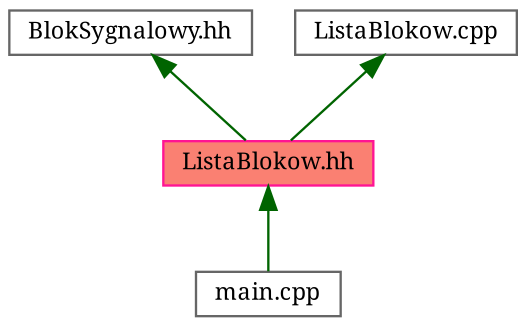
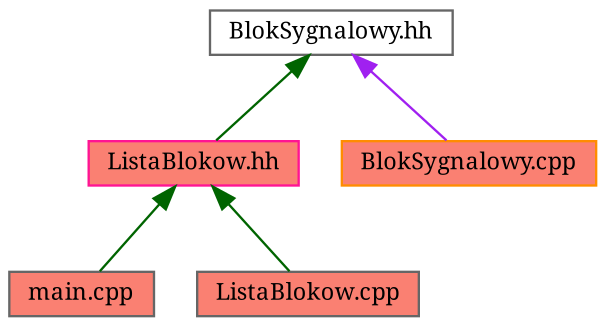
(406, 33) -> (308, 294)
(329, 106) -> (259, 238)
none -> (469, 163)
(268, 294) -> (82, 294)
